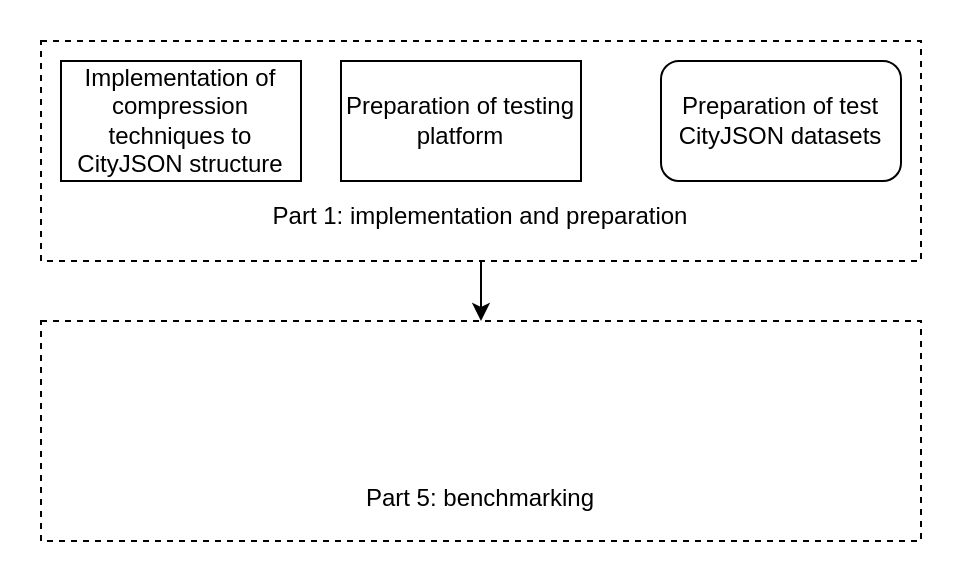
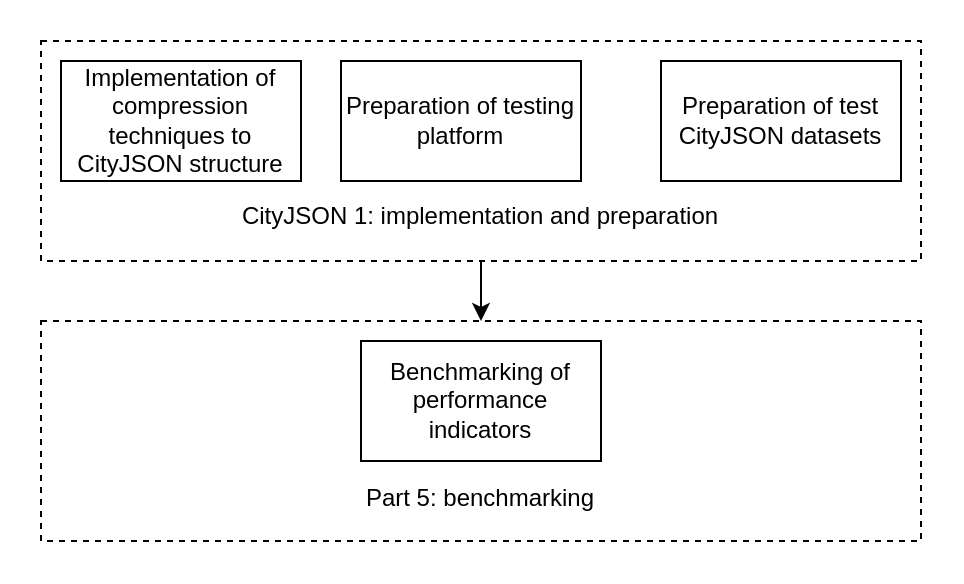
(781, 121) -> (781, 121)
(481, 217) -> (481, 217)
none -> (481, 401)
